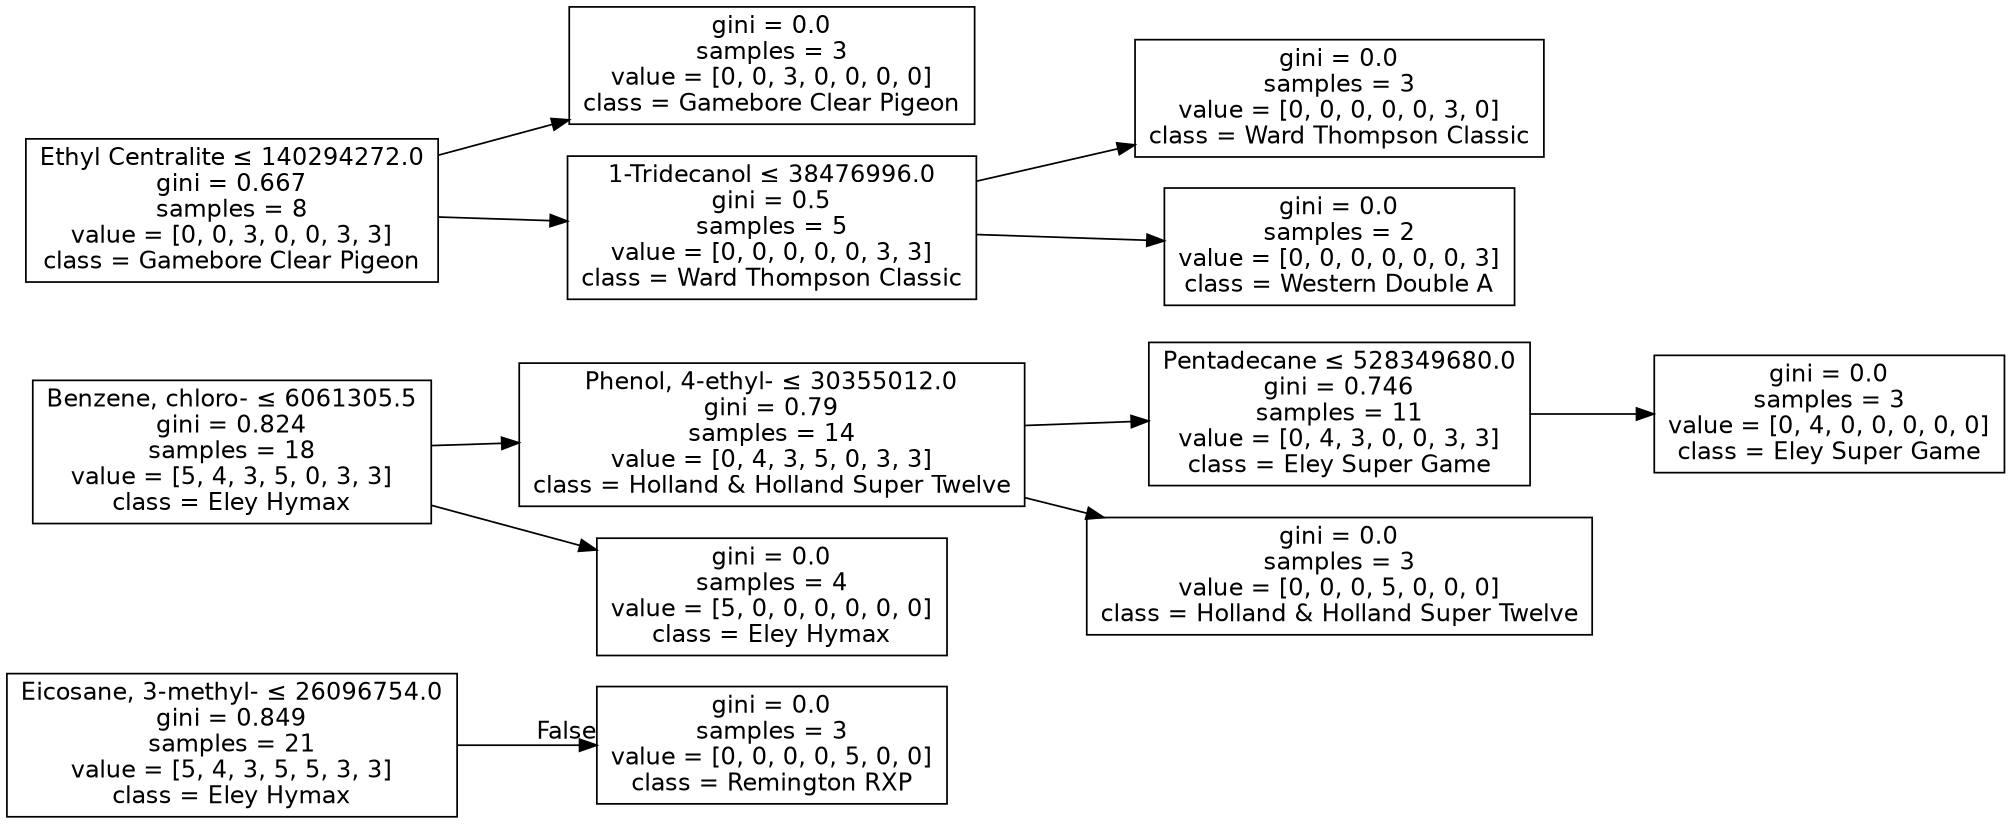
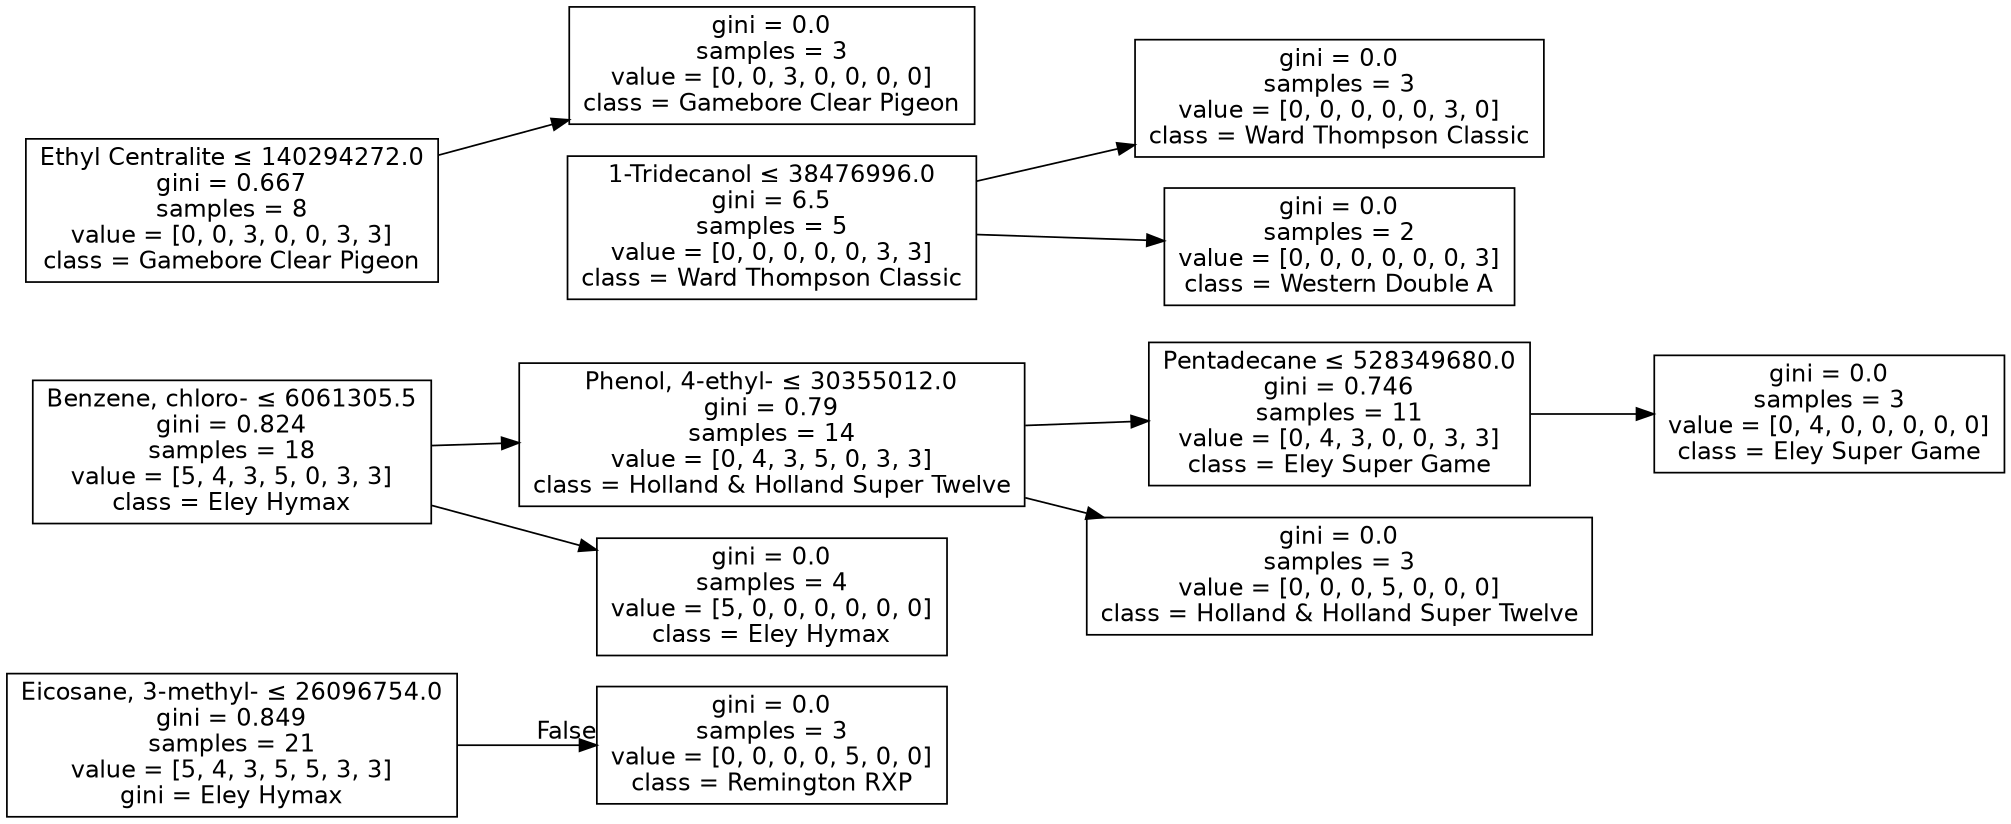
(772, 201) -> (772, 201)
(494, 219) -> none
(232, 796) -> (232, 796)
